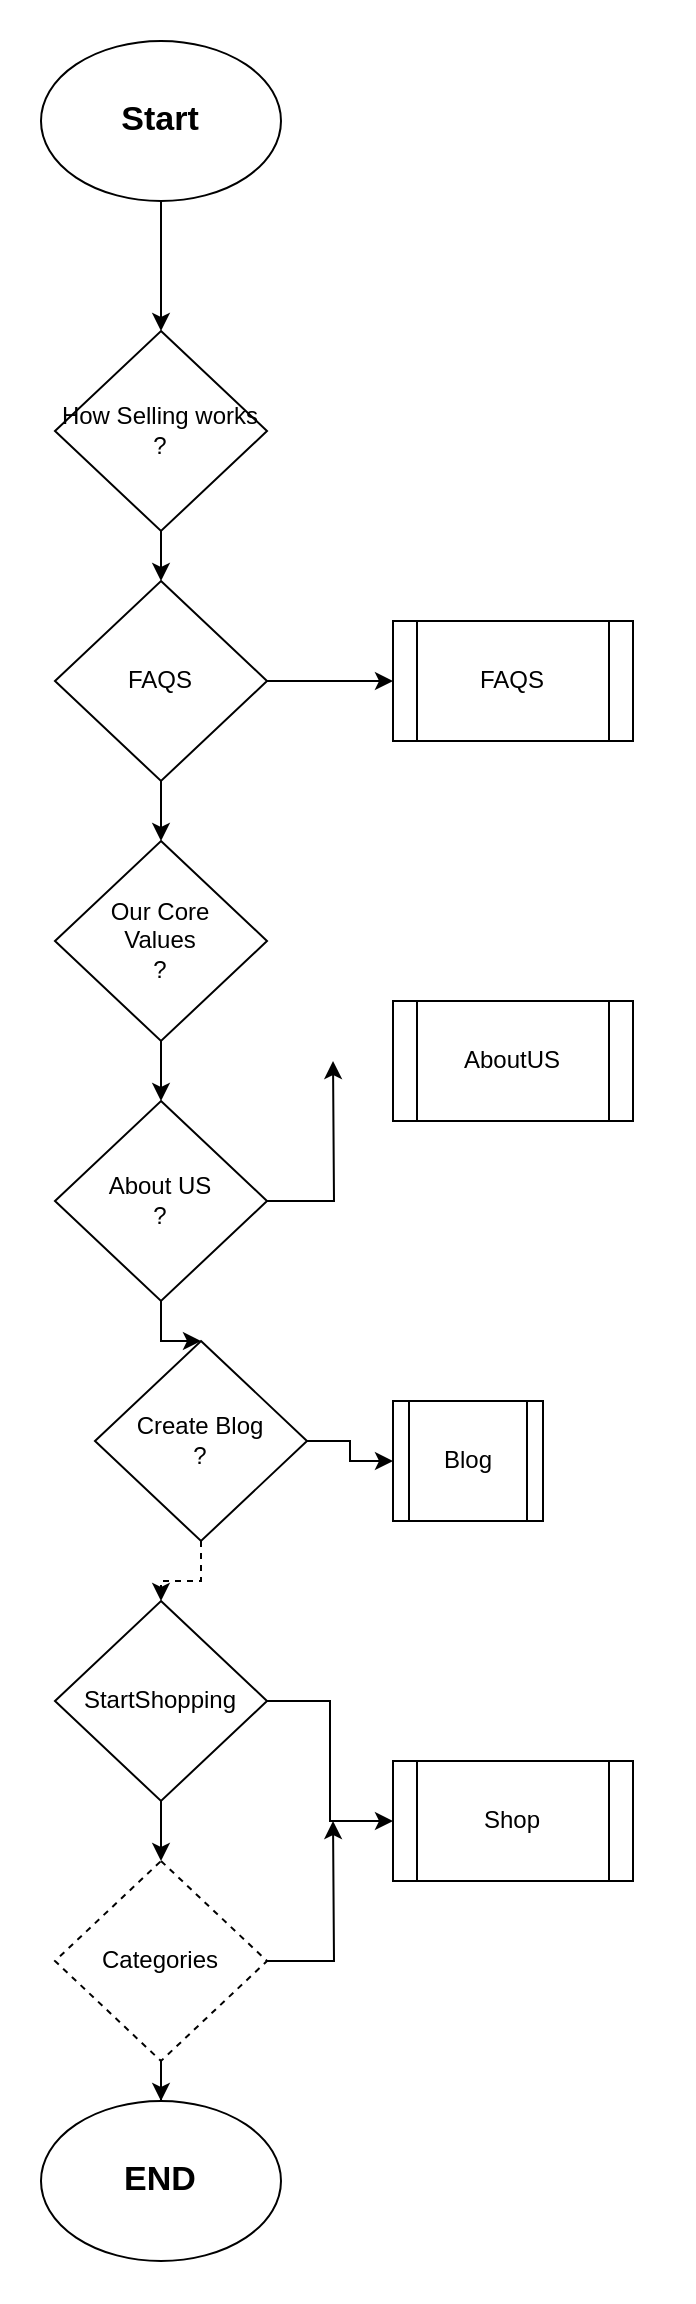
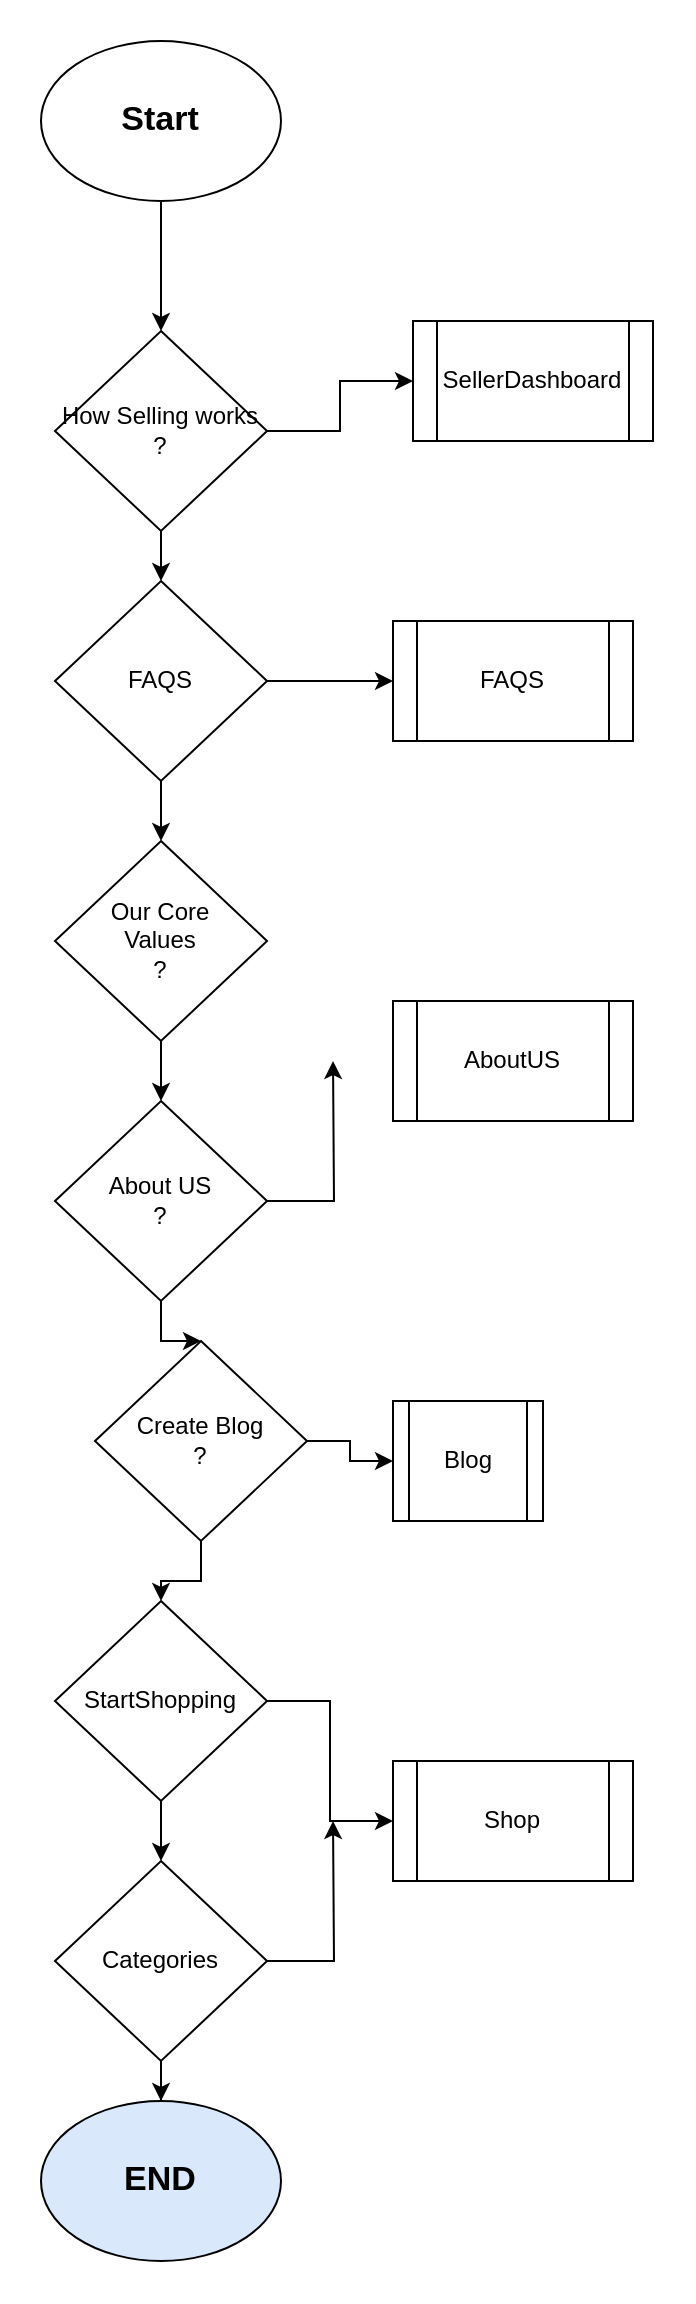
none -> (533, 381)
none -> (340, 413)
(197, 1581) -> (197, 1581)
(161, 1961) -> (161, 1961)
(161, 2181) -> (161, 2181)
